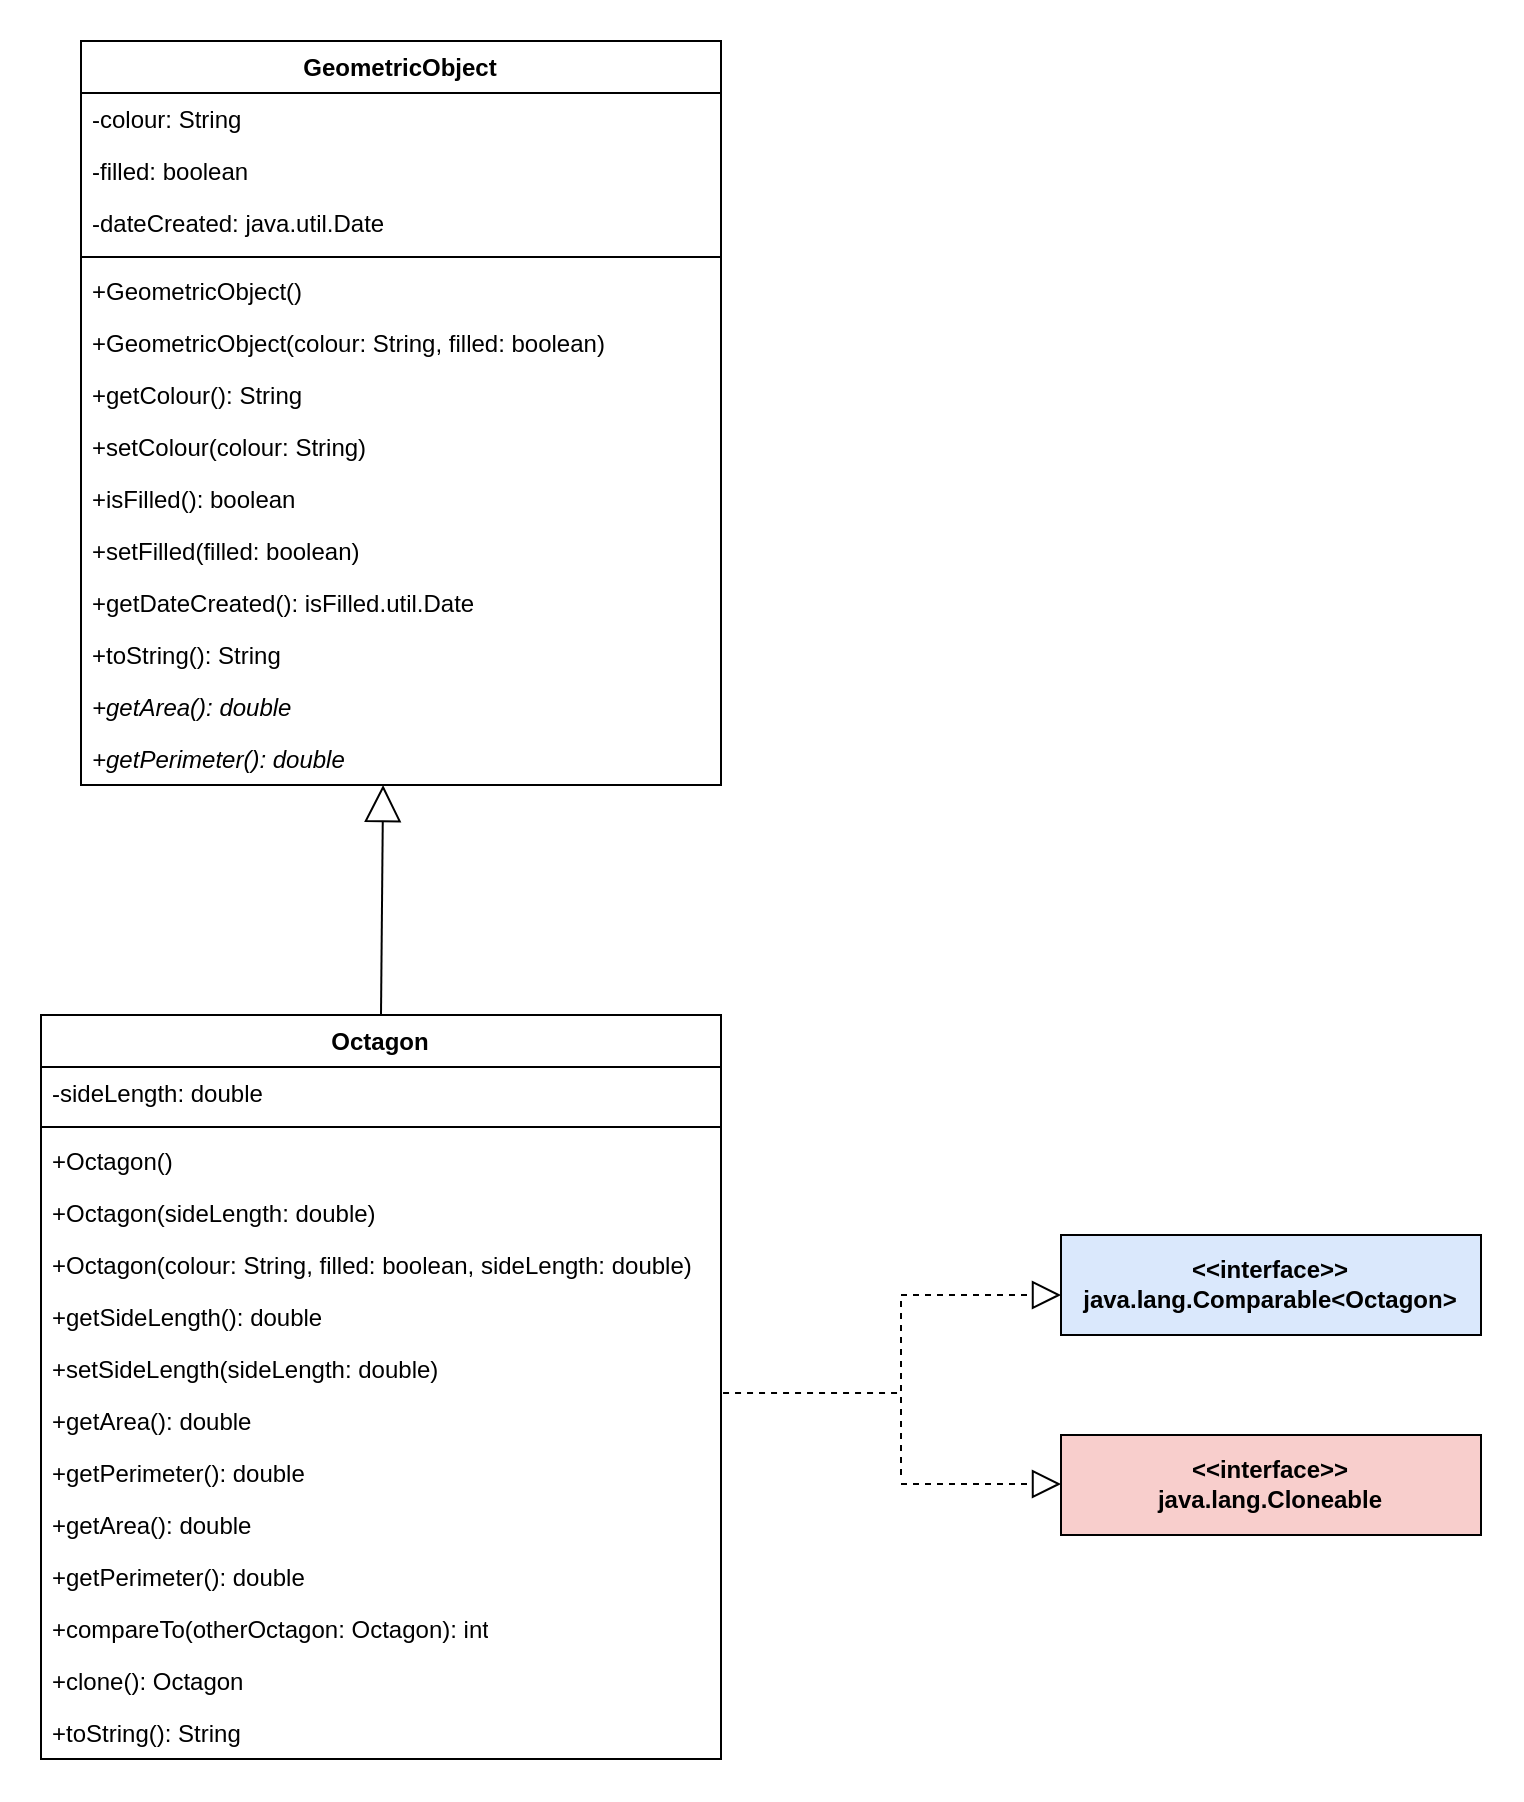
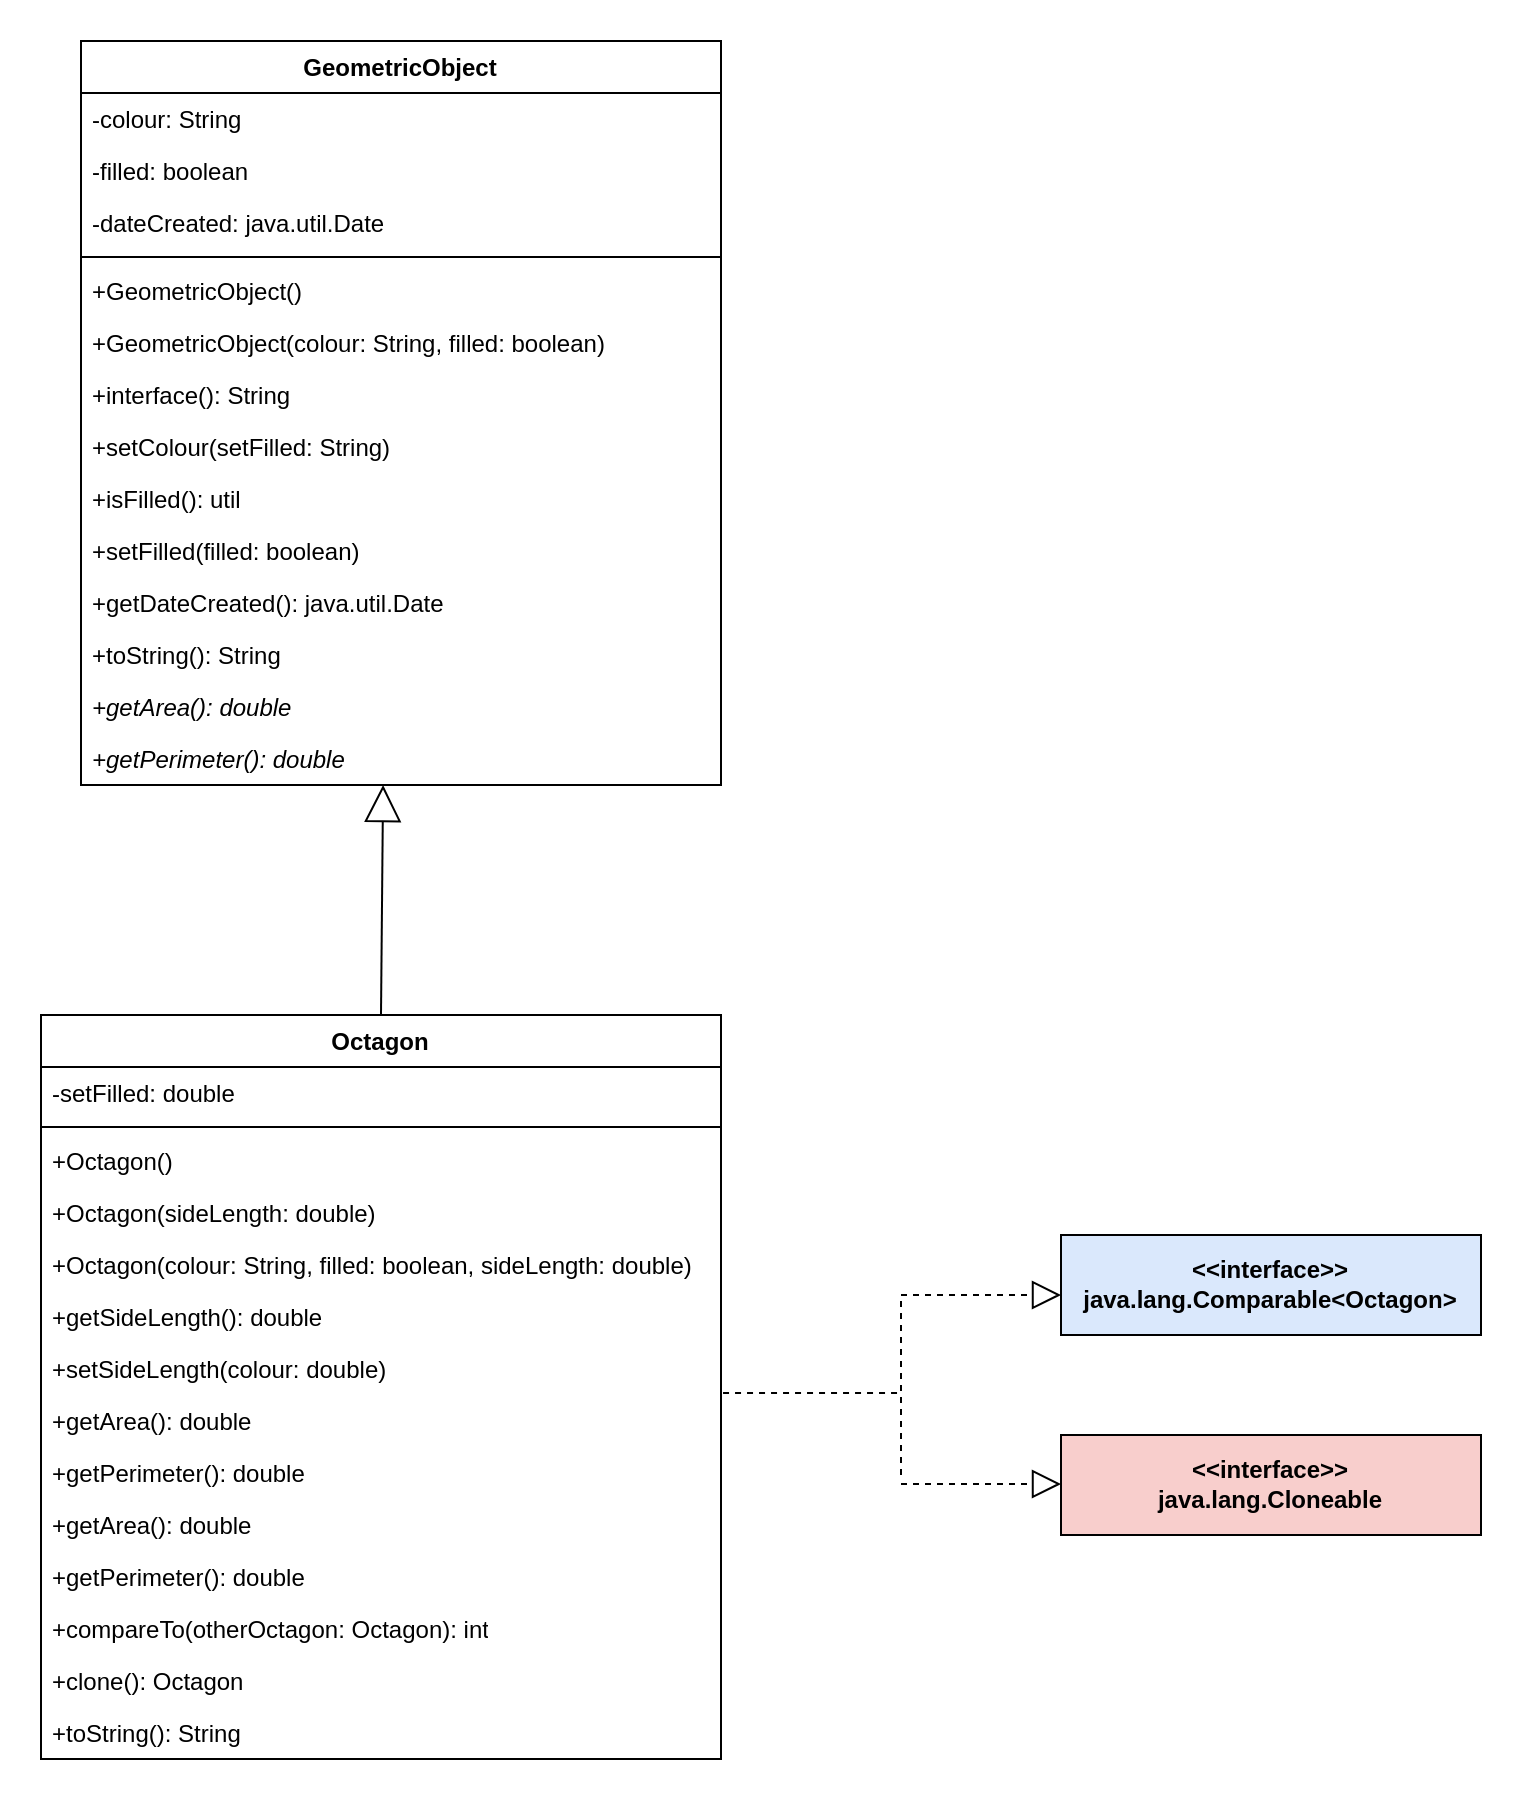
(215, 397) -> (215, 397)
(252, 449) -> (266, 449)
(206, 501) -> (182, 501)
(310, 605) -> (296, 605)
(168, 1095) -> (155, 1095)
(266, 1371) -> (239, 1371)
